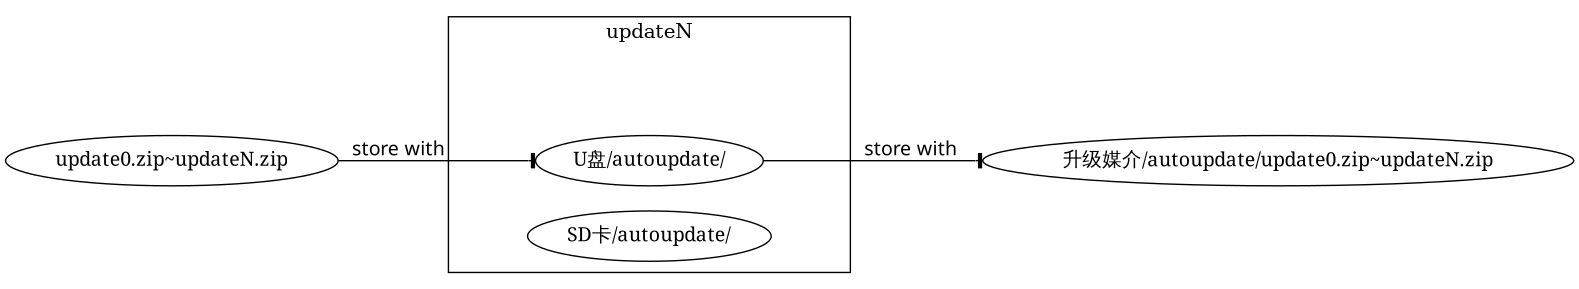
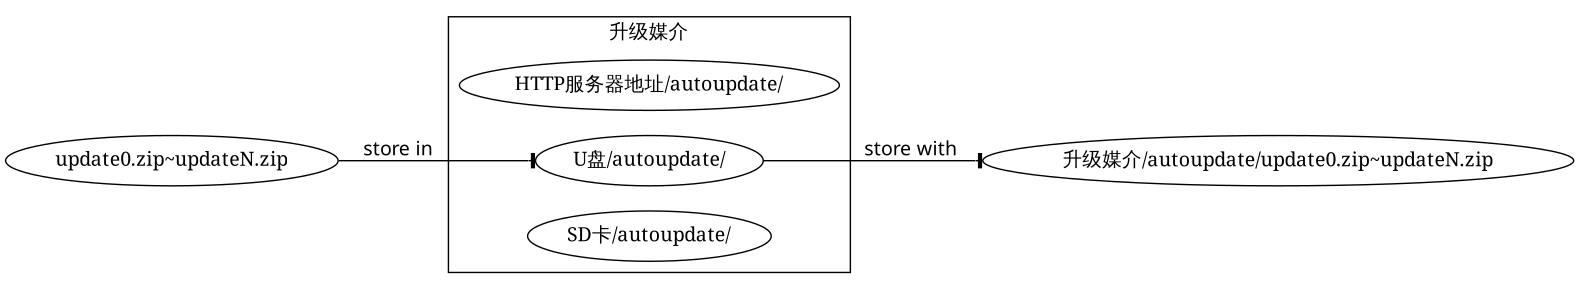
(649, 33) -> (649, 33)
none -> (649, 85)
(399, 150) -> (399, 150)
